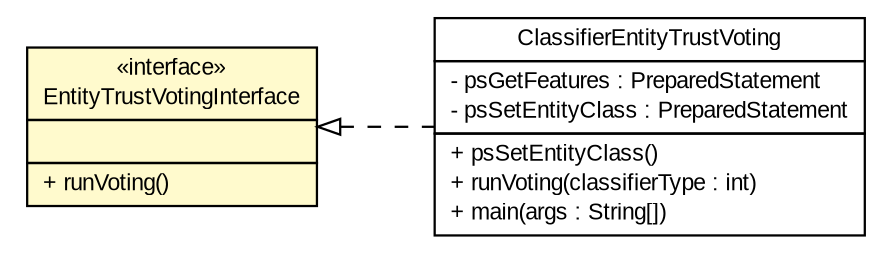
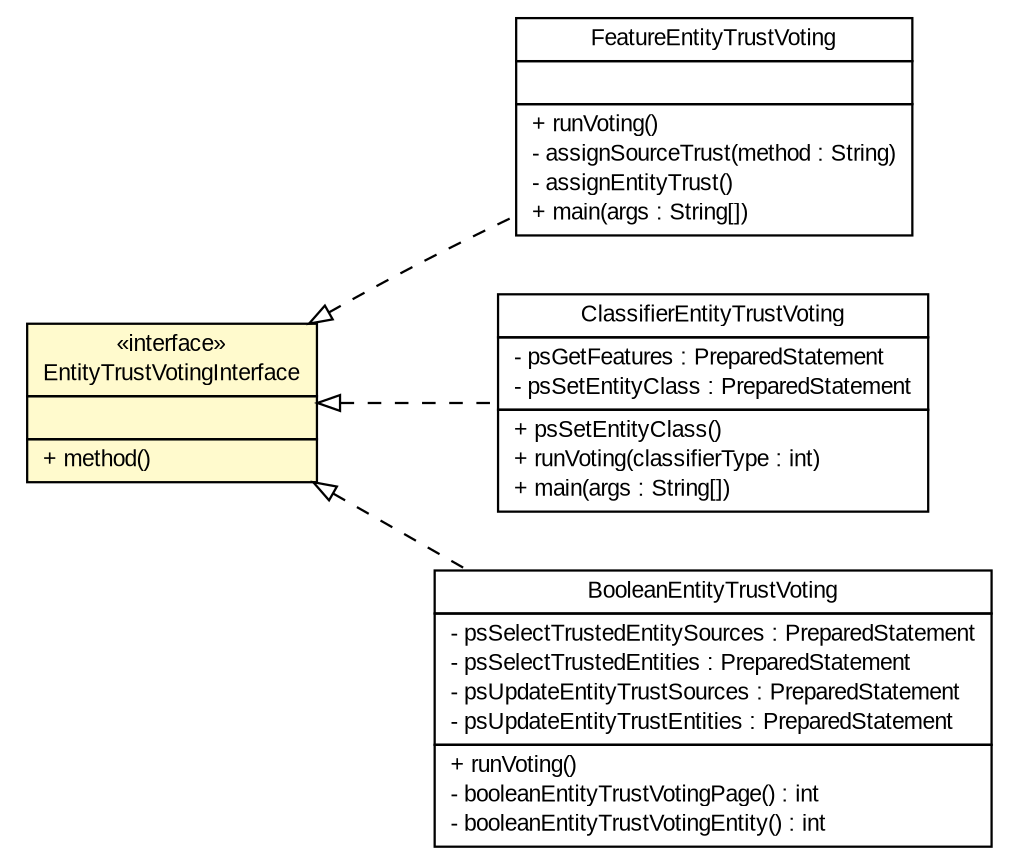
none -> (713, 127)
(106, 183) -> (97, 460)
none -> (713, 709)
